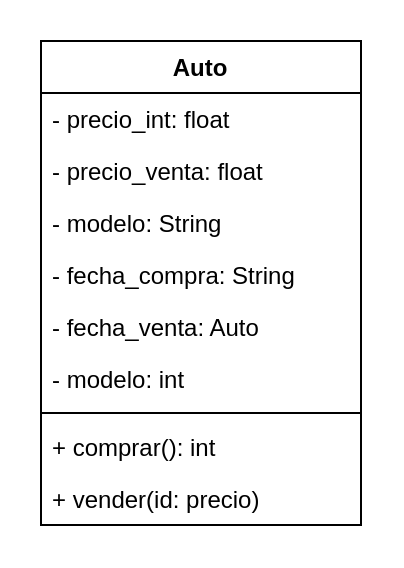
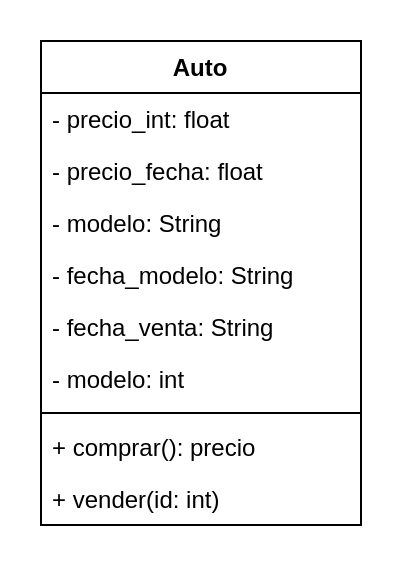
(178, 172) -> (178, 172)
(187, 276) -> (184, 276)
(170, 328) -> (181, 328)
(147, 448) -> (167, 448)
(171, 500) -> (151, 500)
